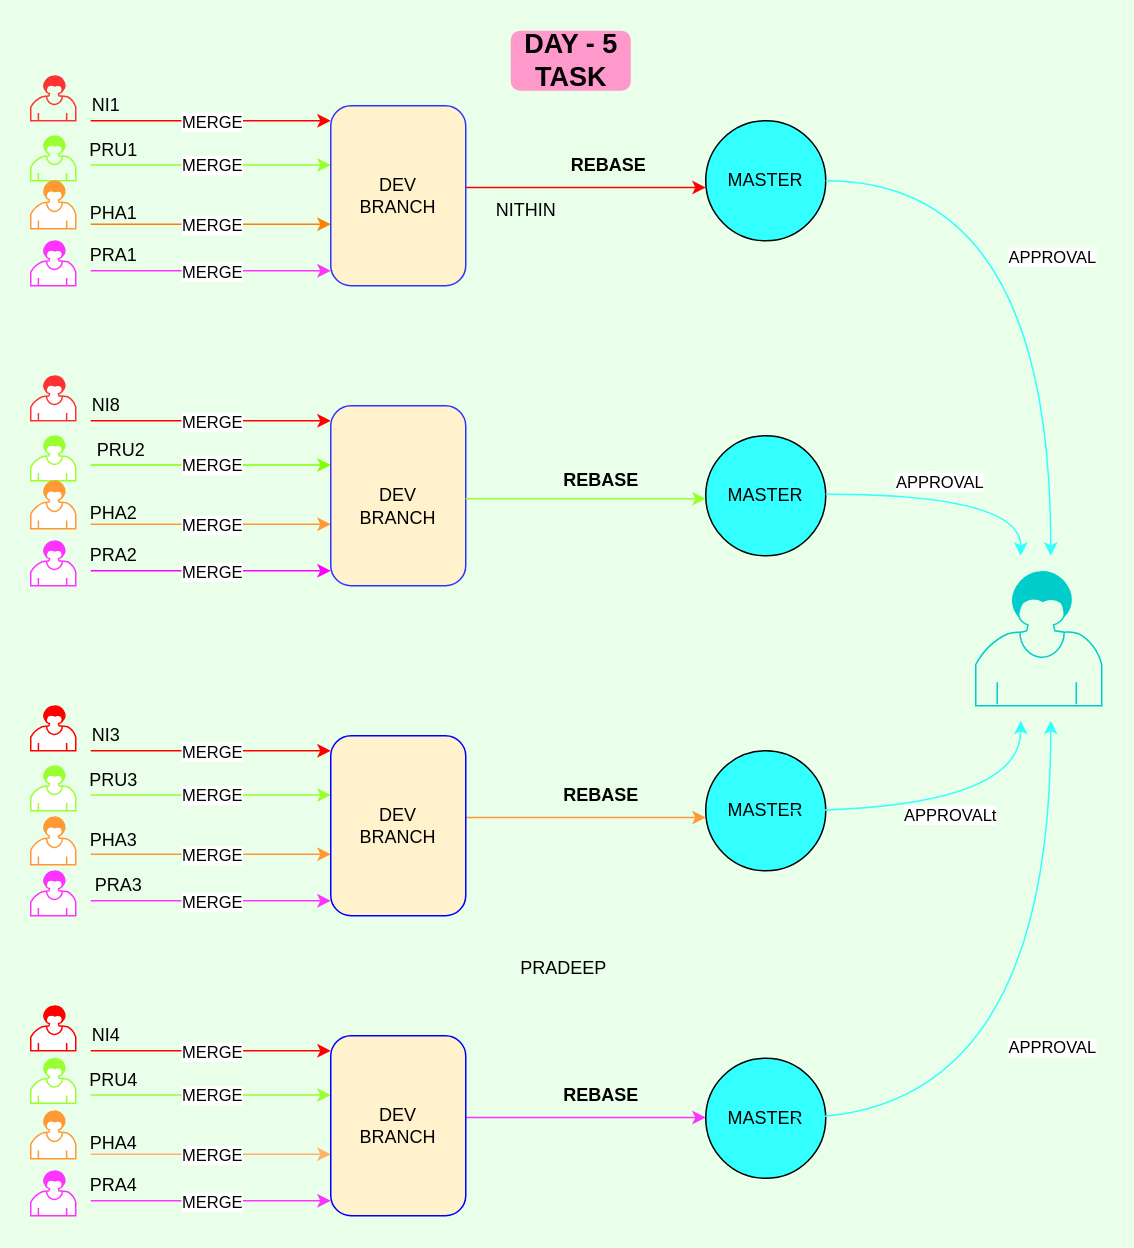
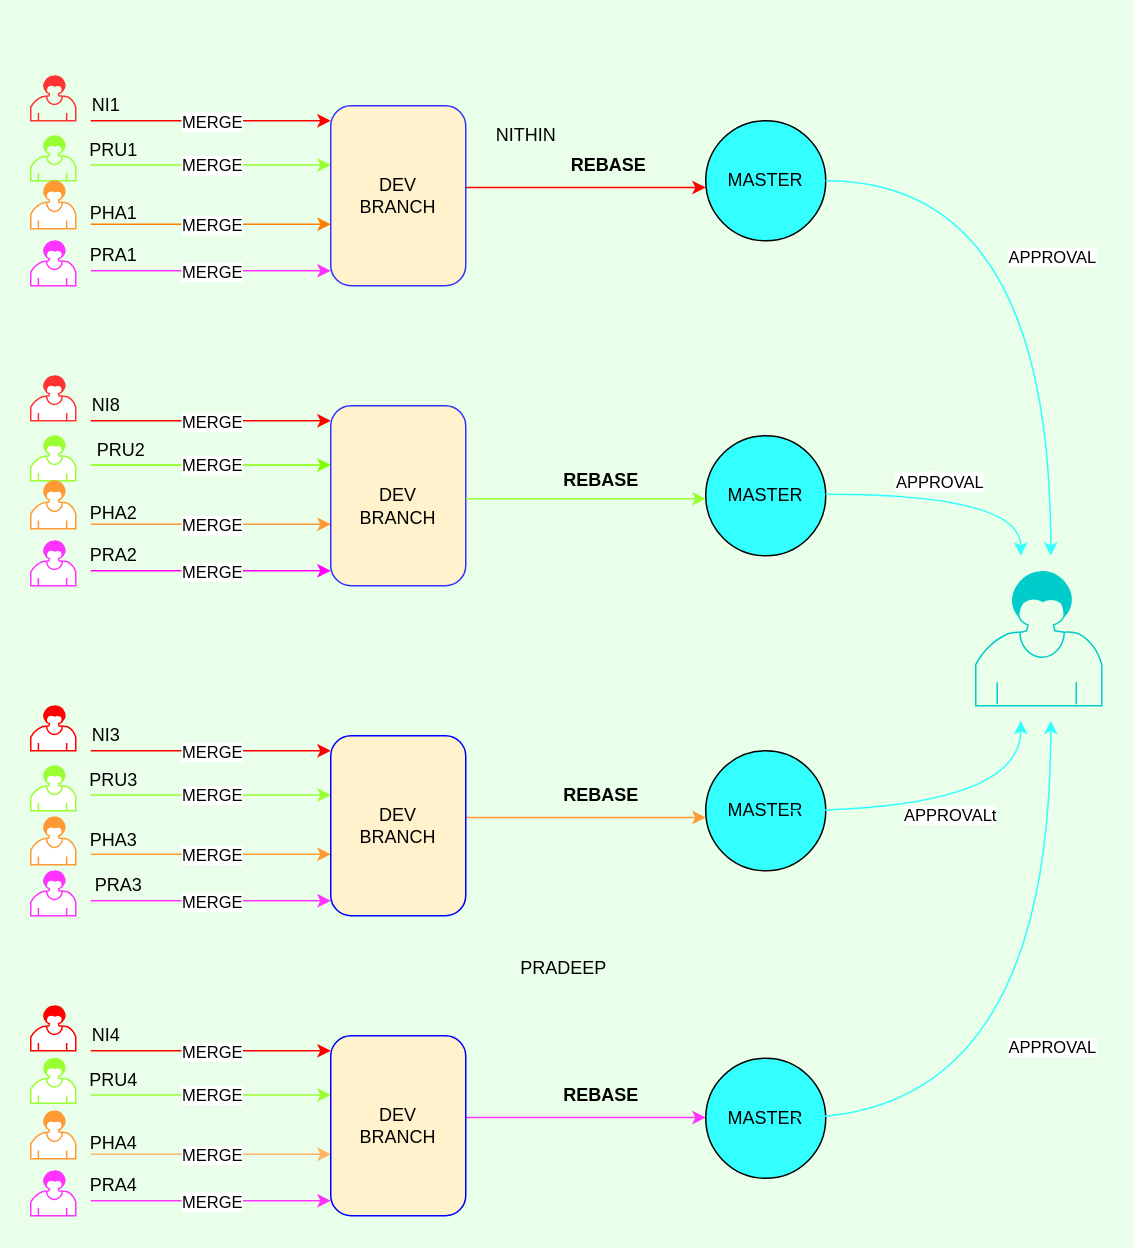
(571, 61) -> none
(526, 211) -> (526, 136)
